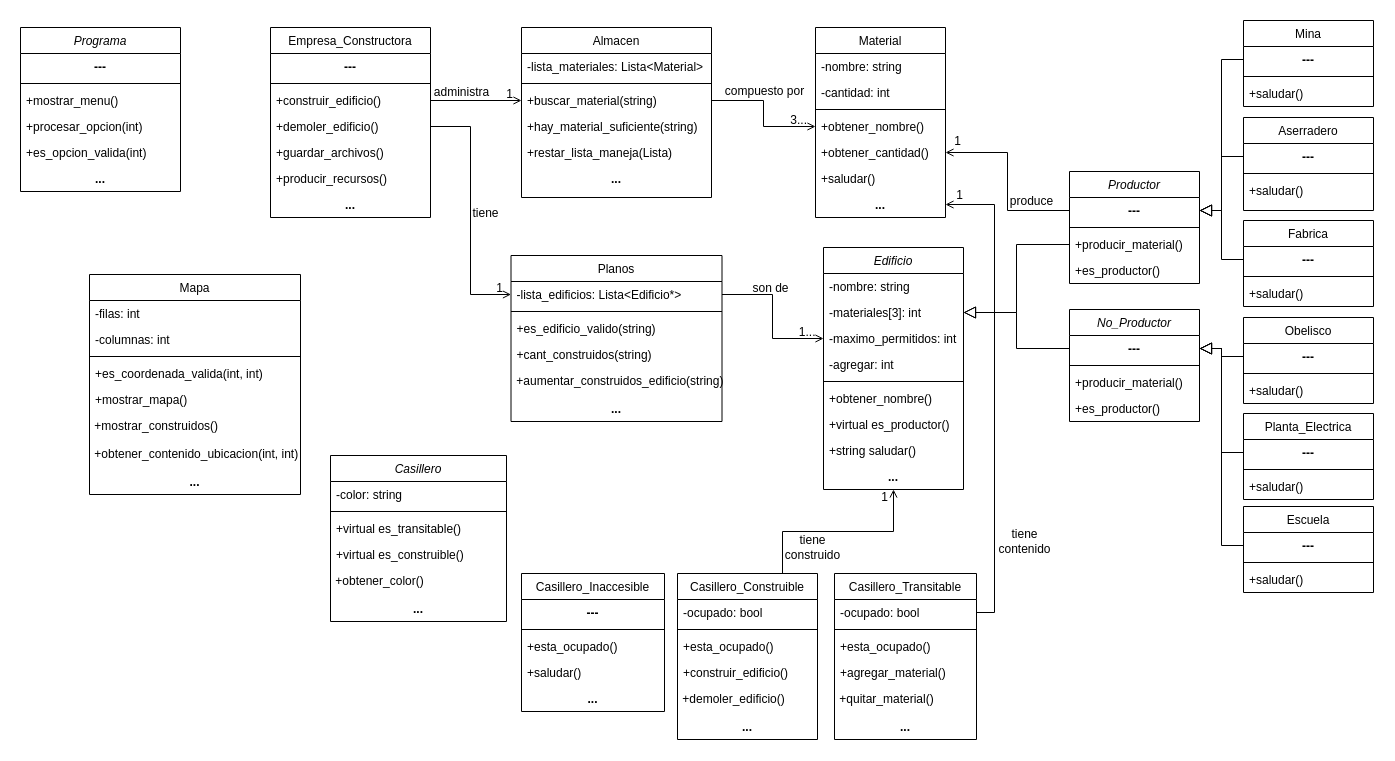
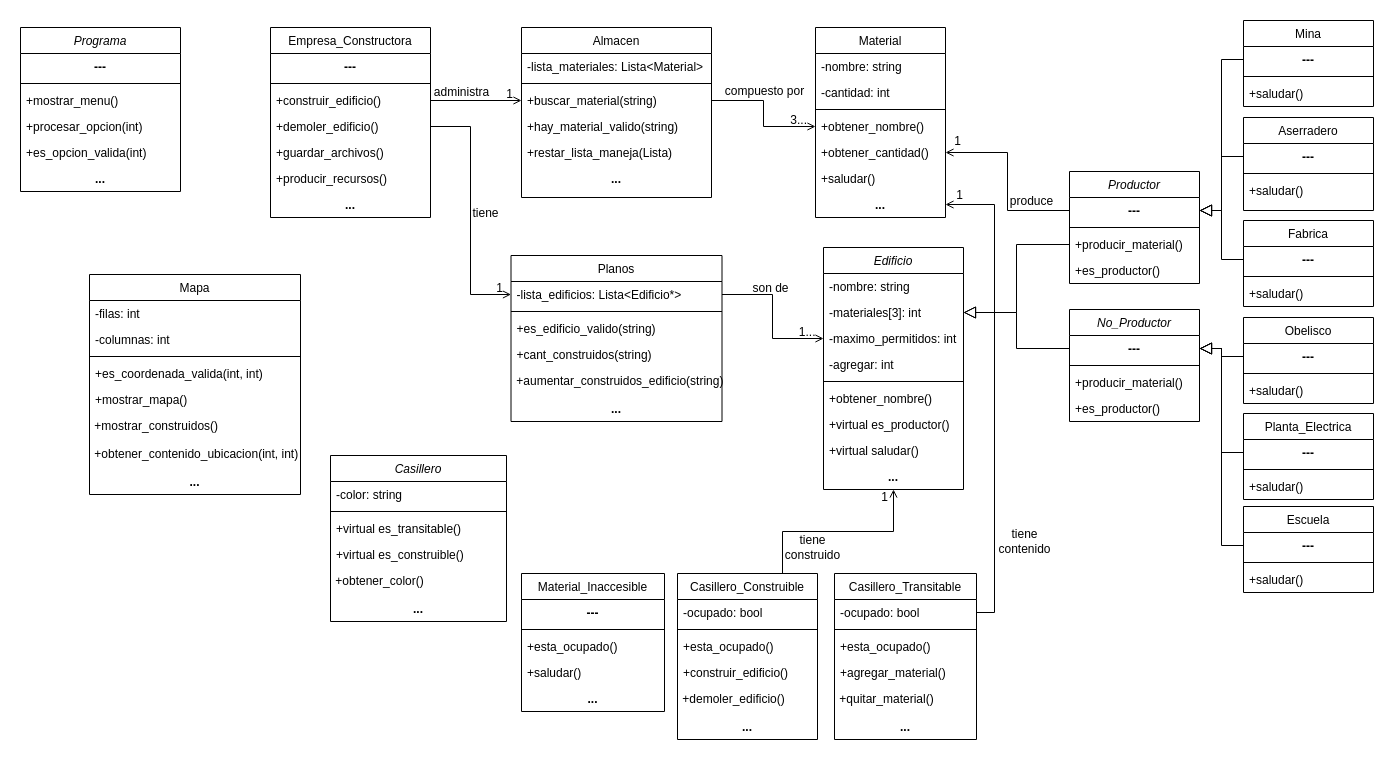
(627, 127) -> (613, 127)
(881, 451) -> (883, 451)
(593, 587) -> (593, 587)
